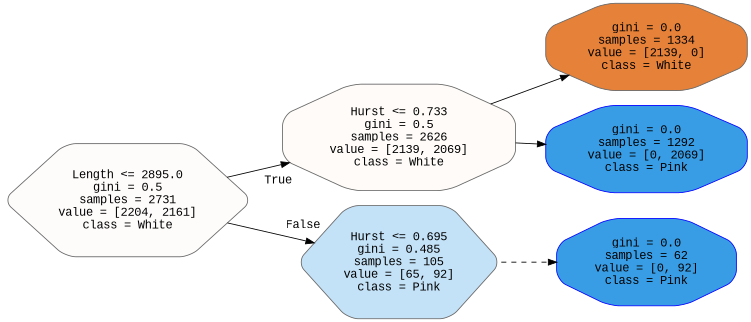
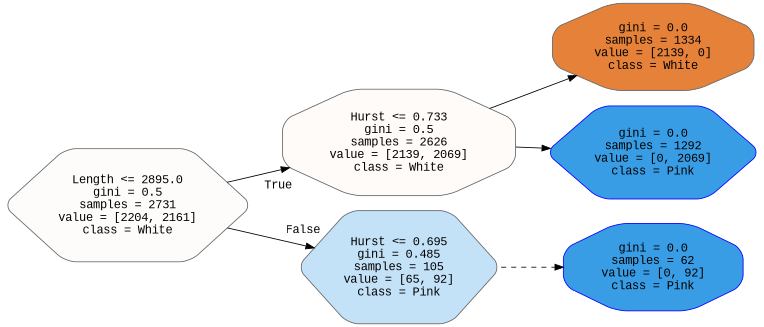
(647, 149) -> (653, 152)
